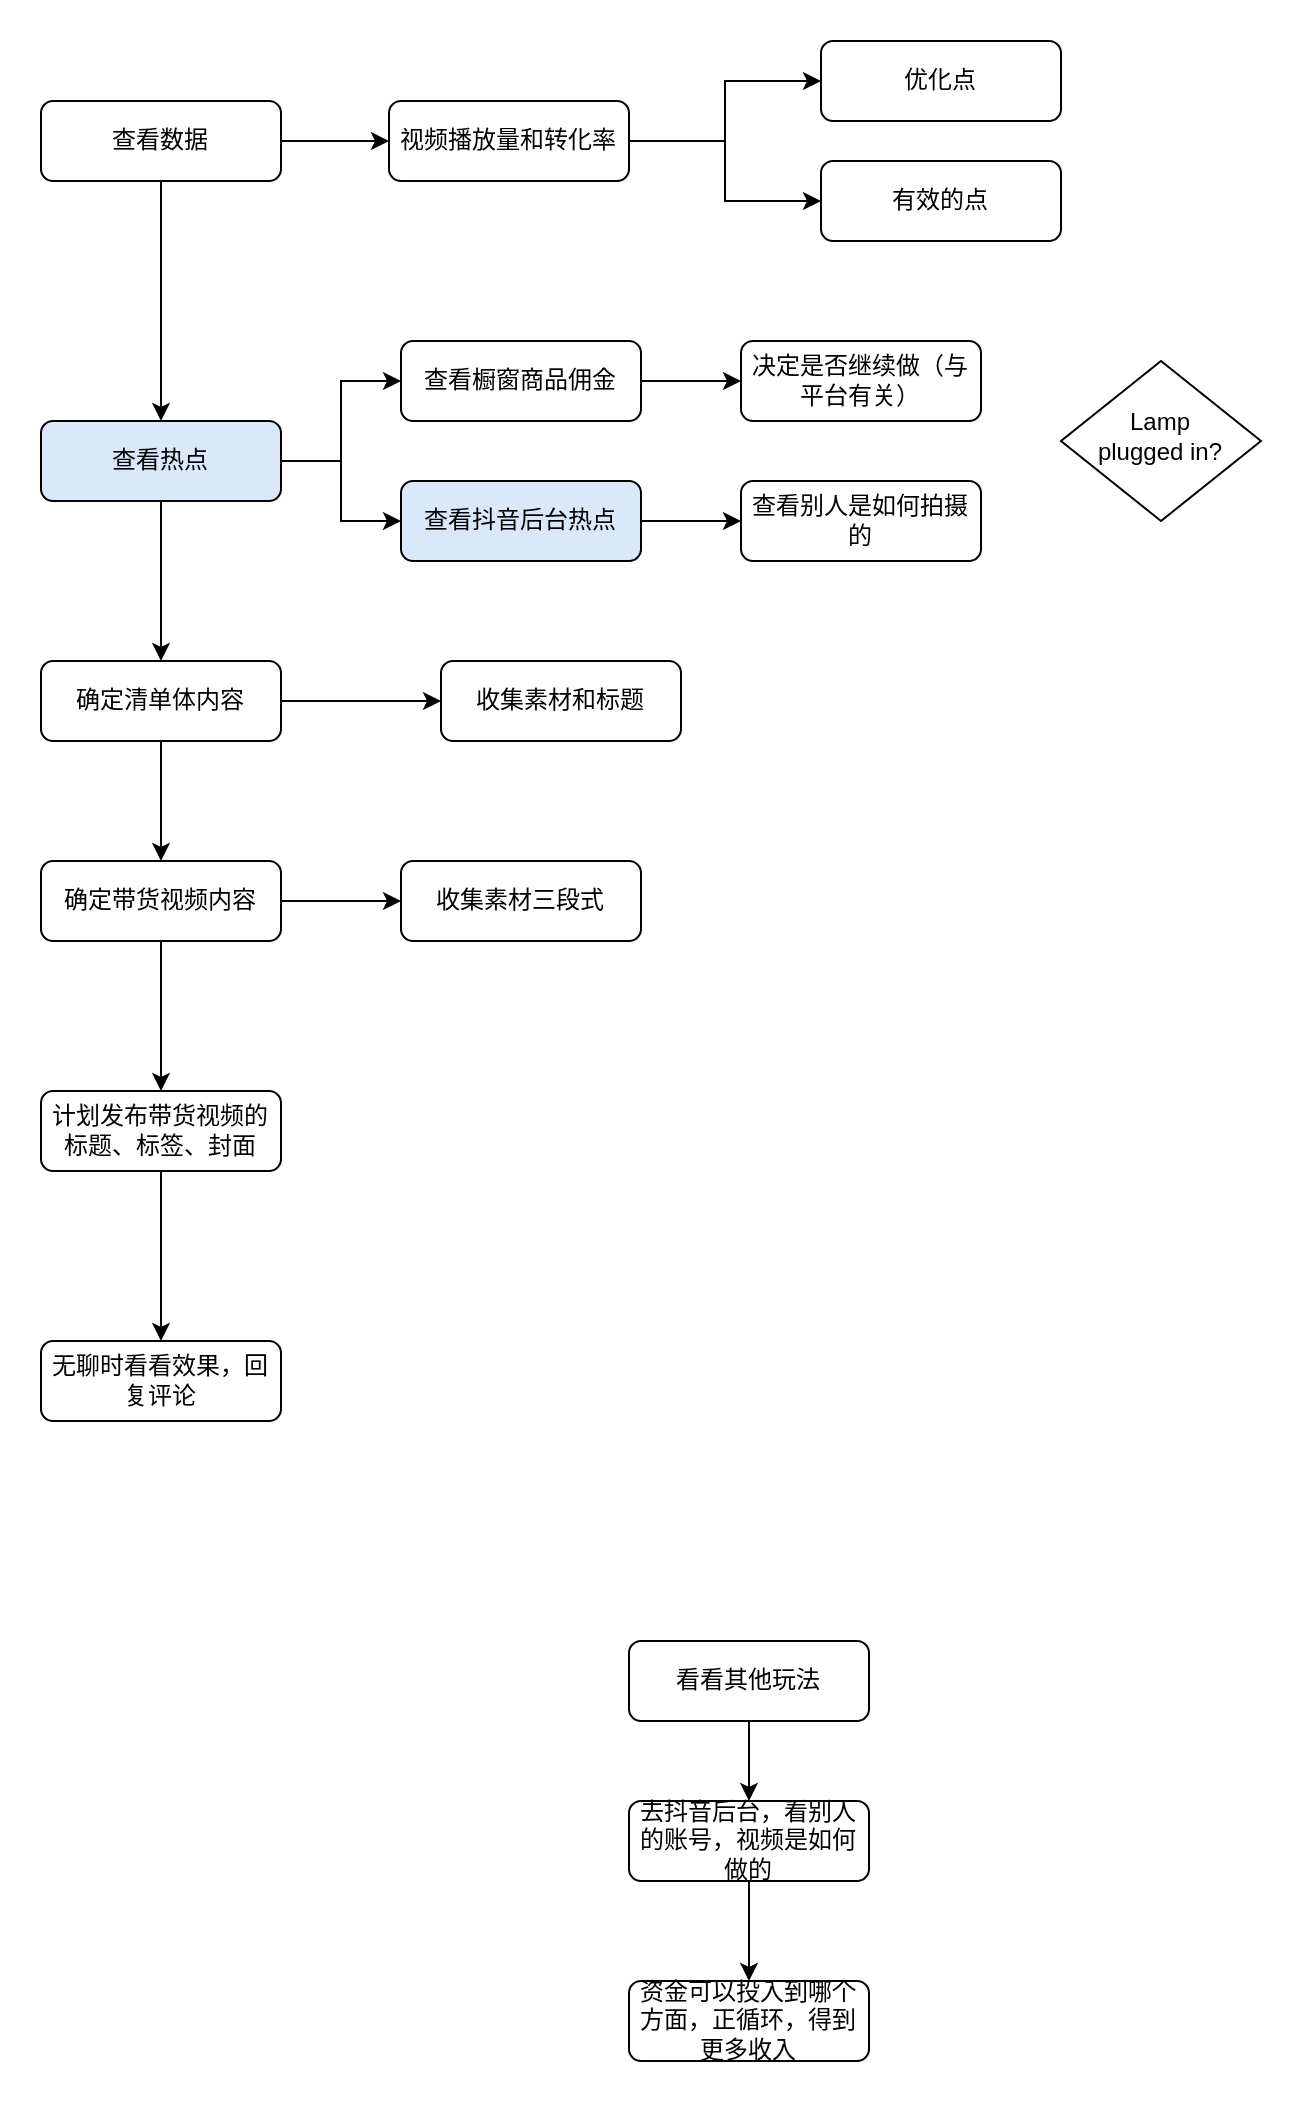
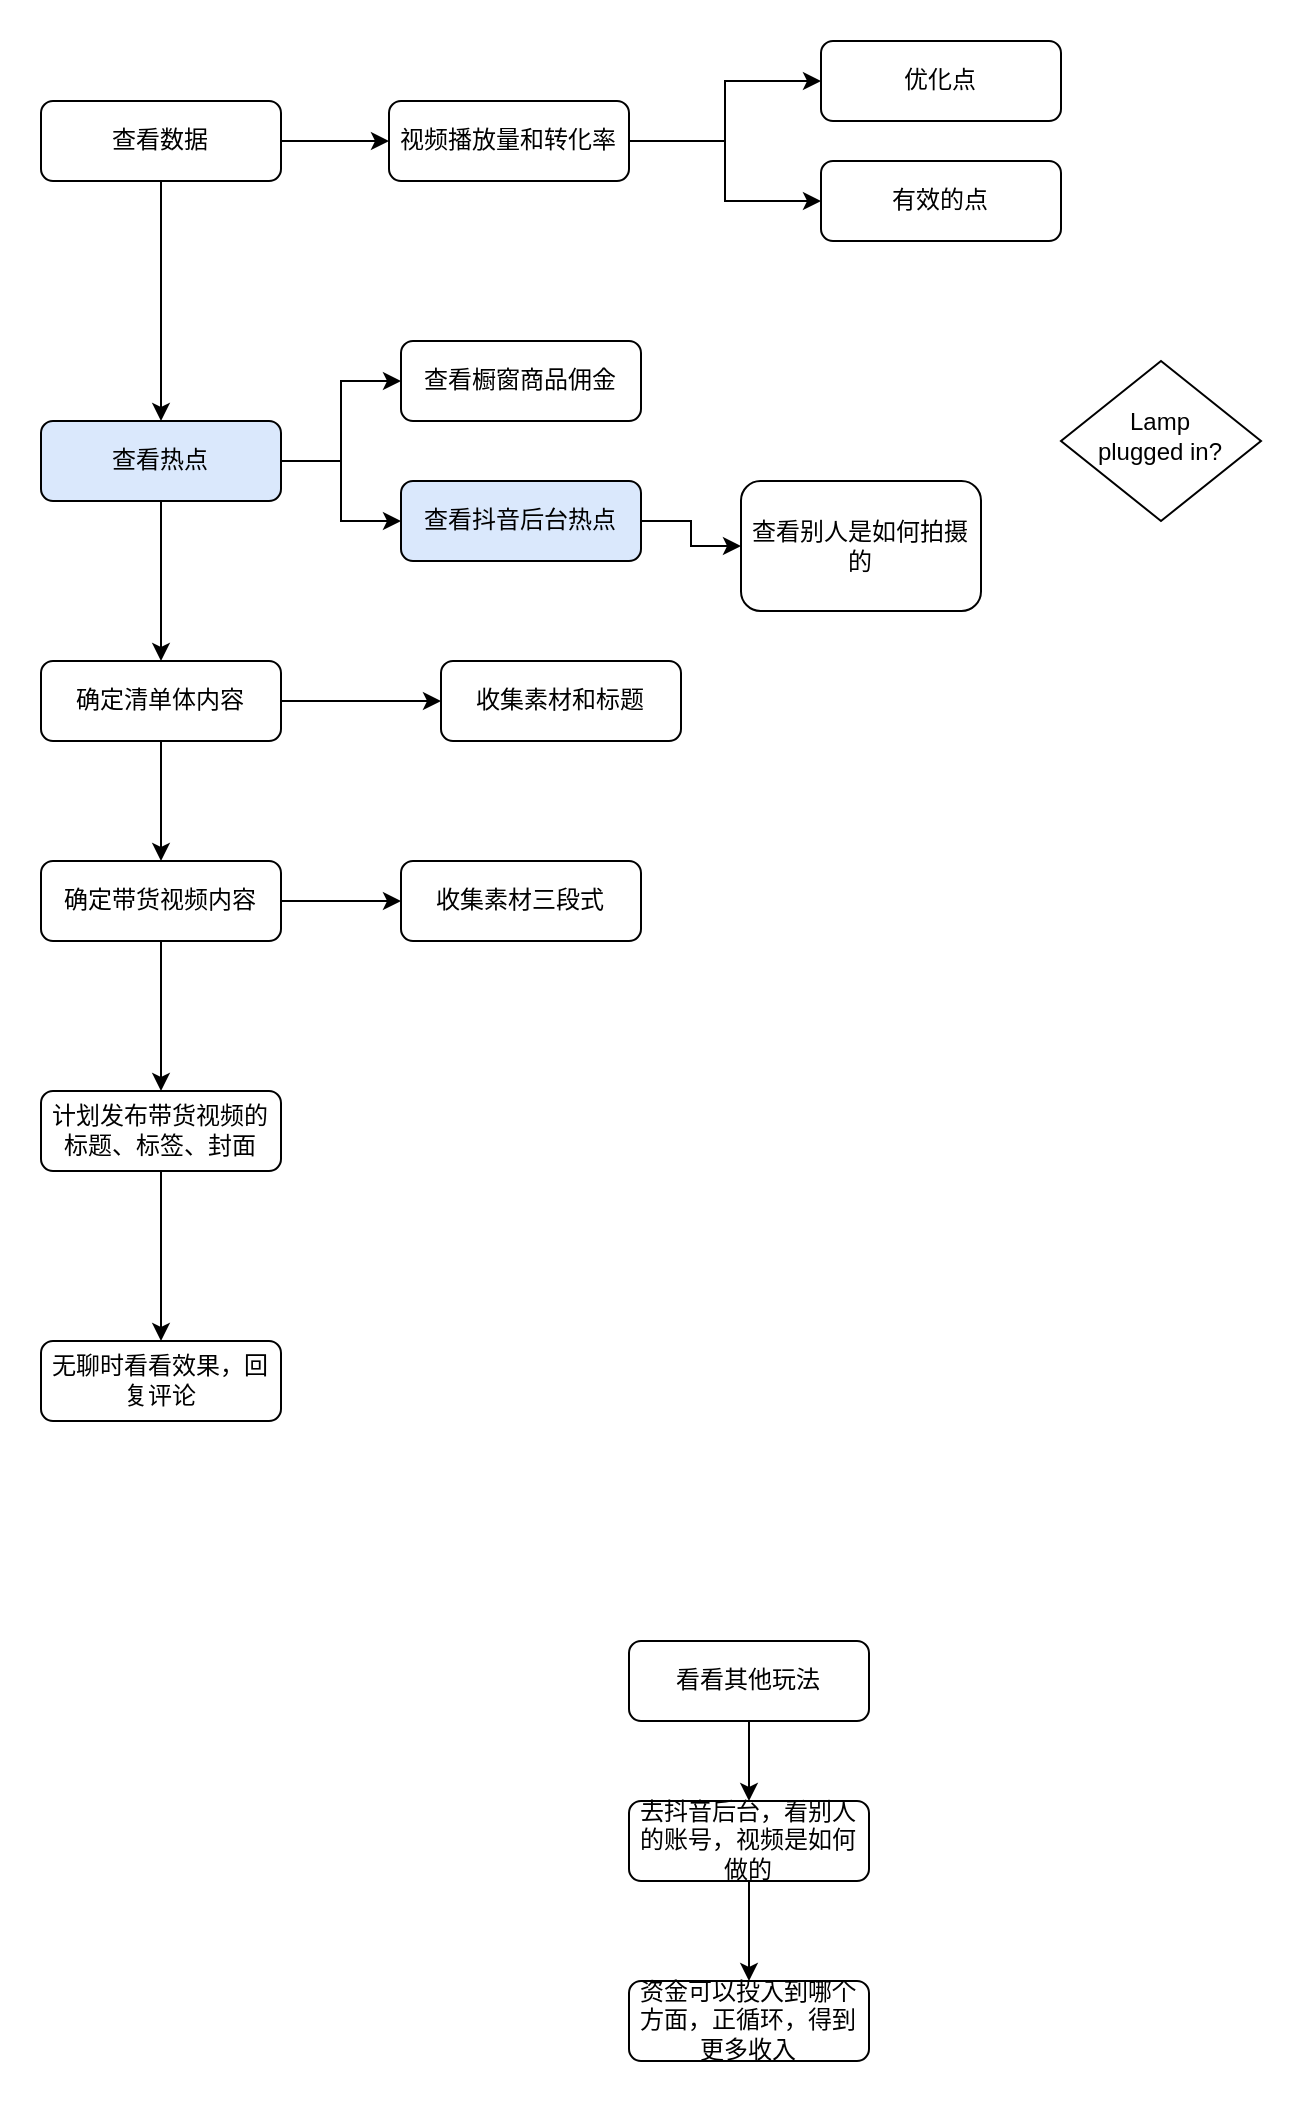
(684, 381) -> none
(861, 381) -> none
(861, 521) -> (861, 546)
